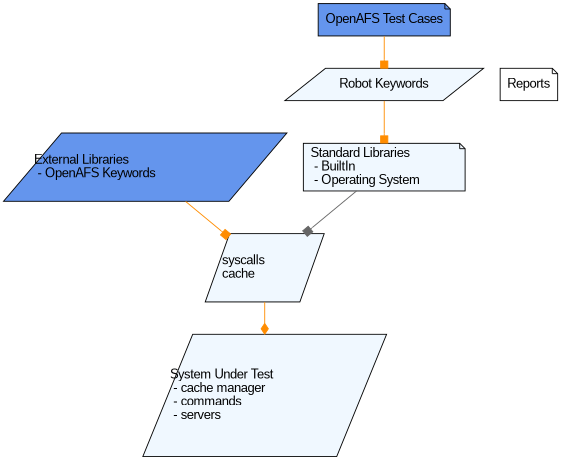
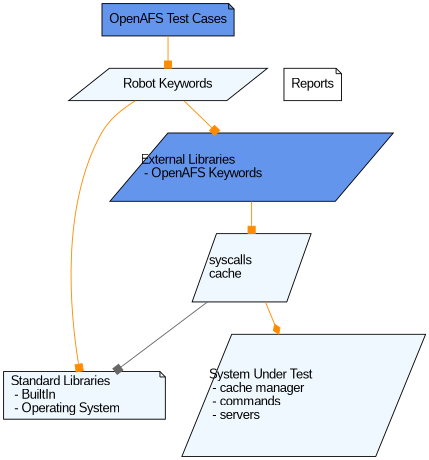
none -> (197, 114)
(334, 209) -> (165, 334)
